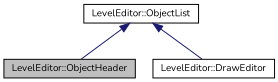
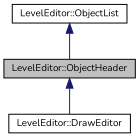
(181, 44) -> (70, 101)
